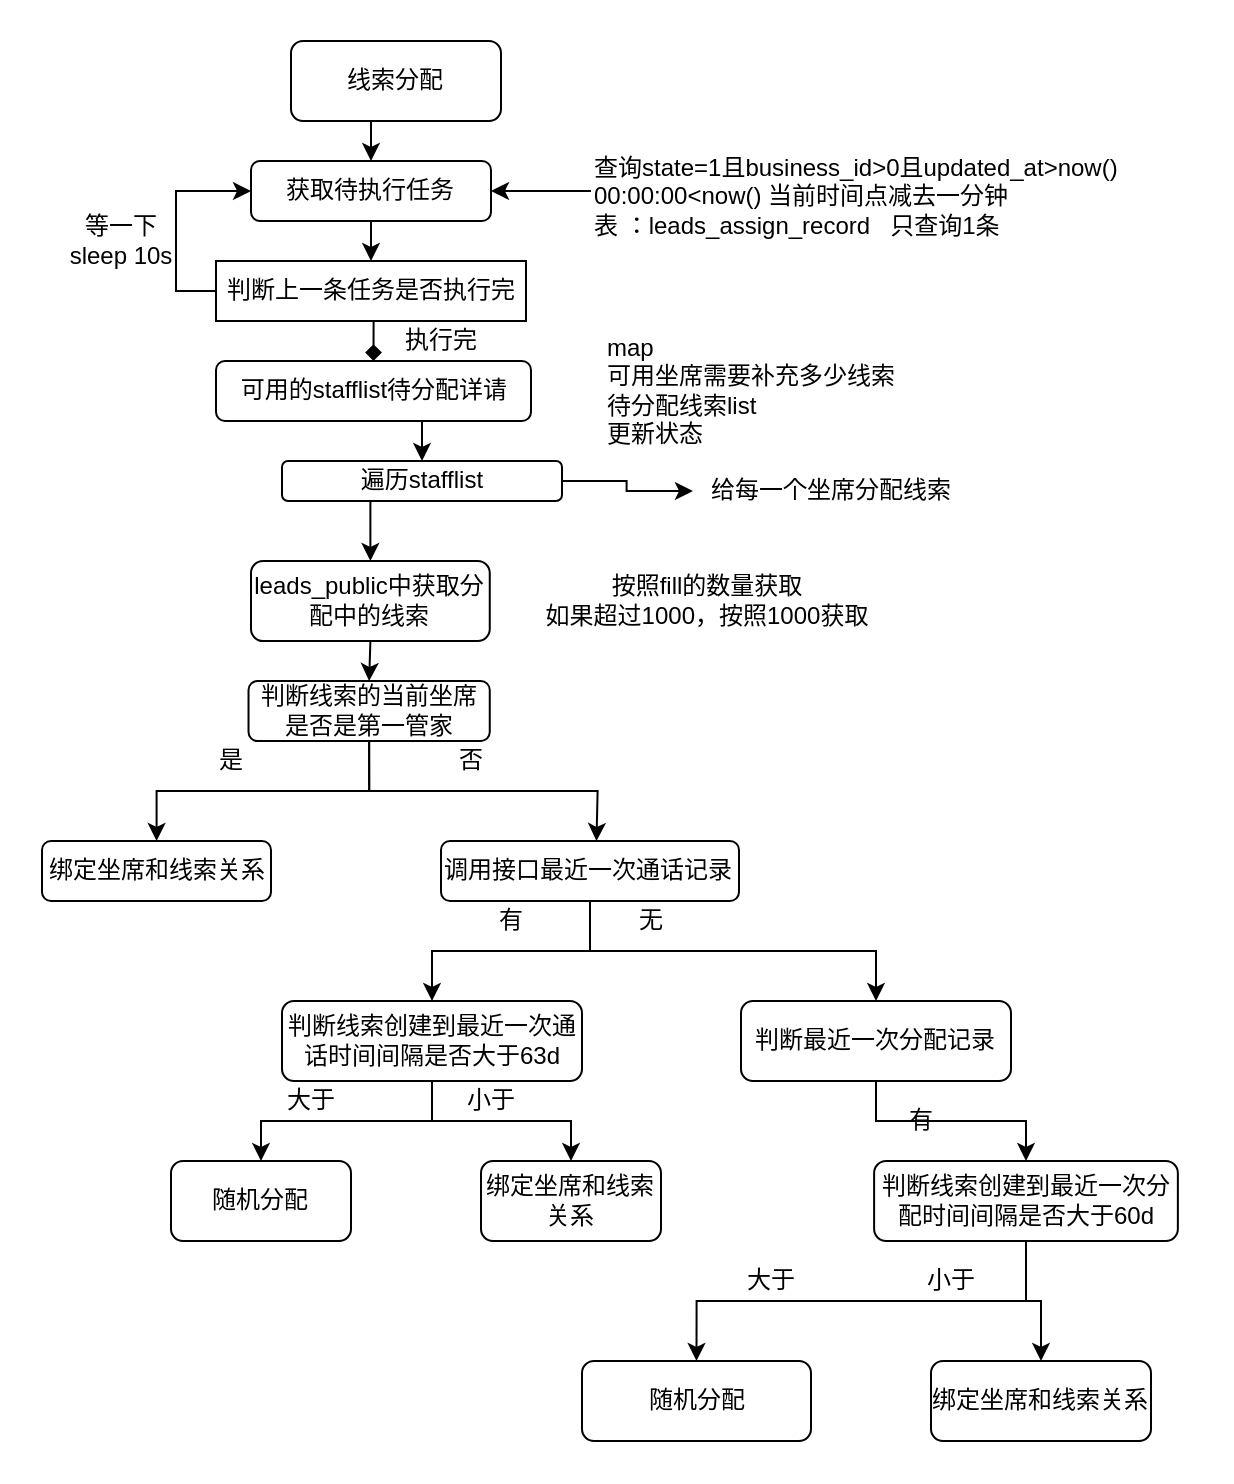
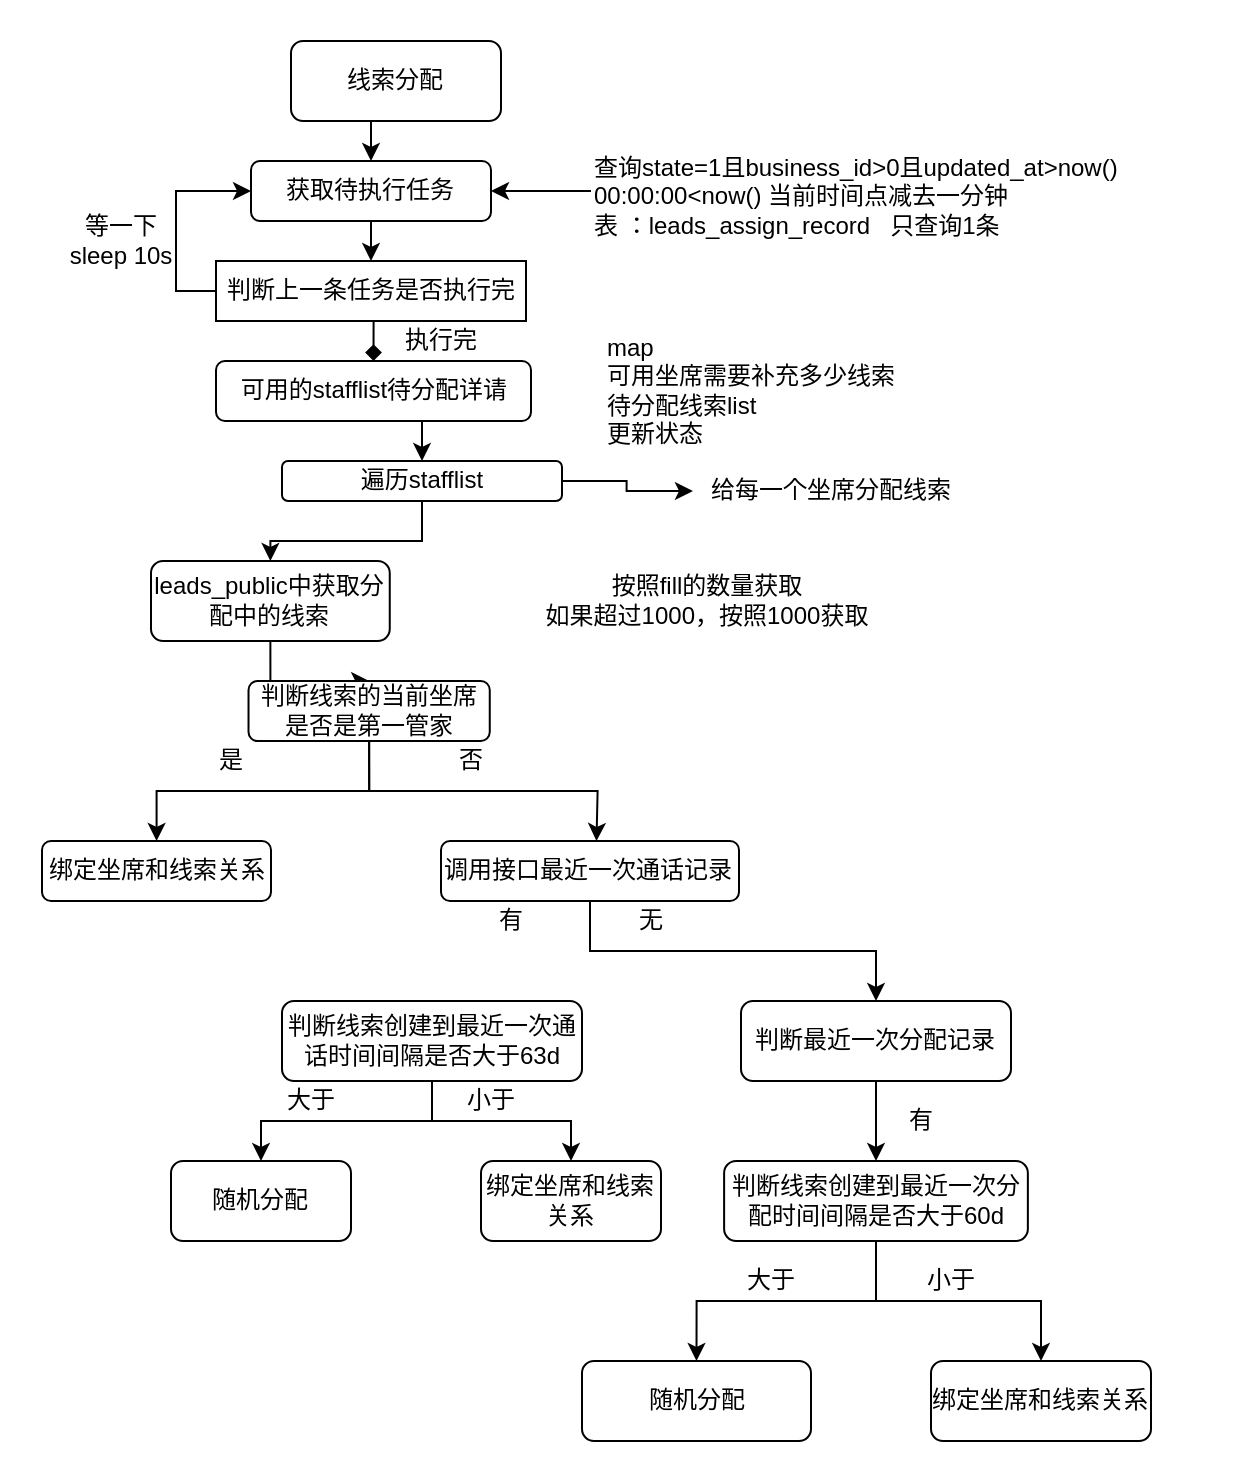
(370, 601) -> (270, 601)
(491, 951) -> none
(1026, 1201) -> (876, 1201)
